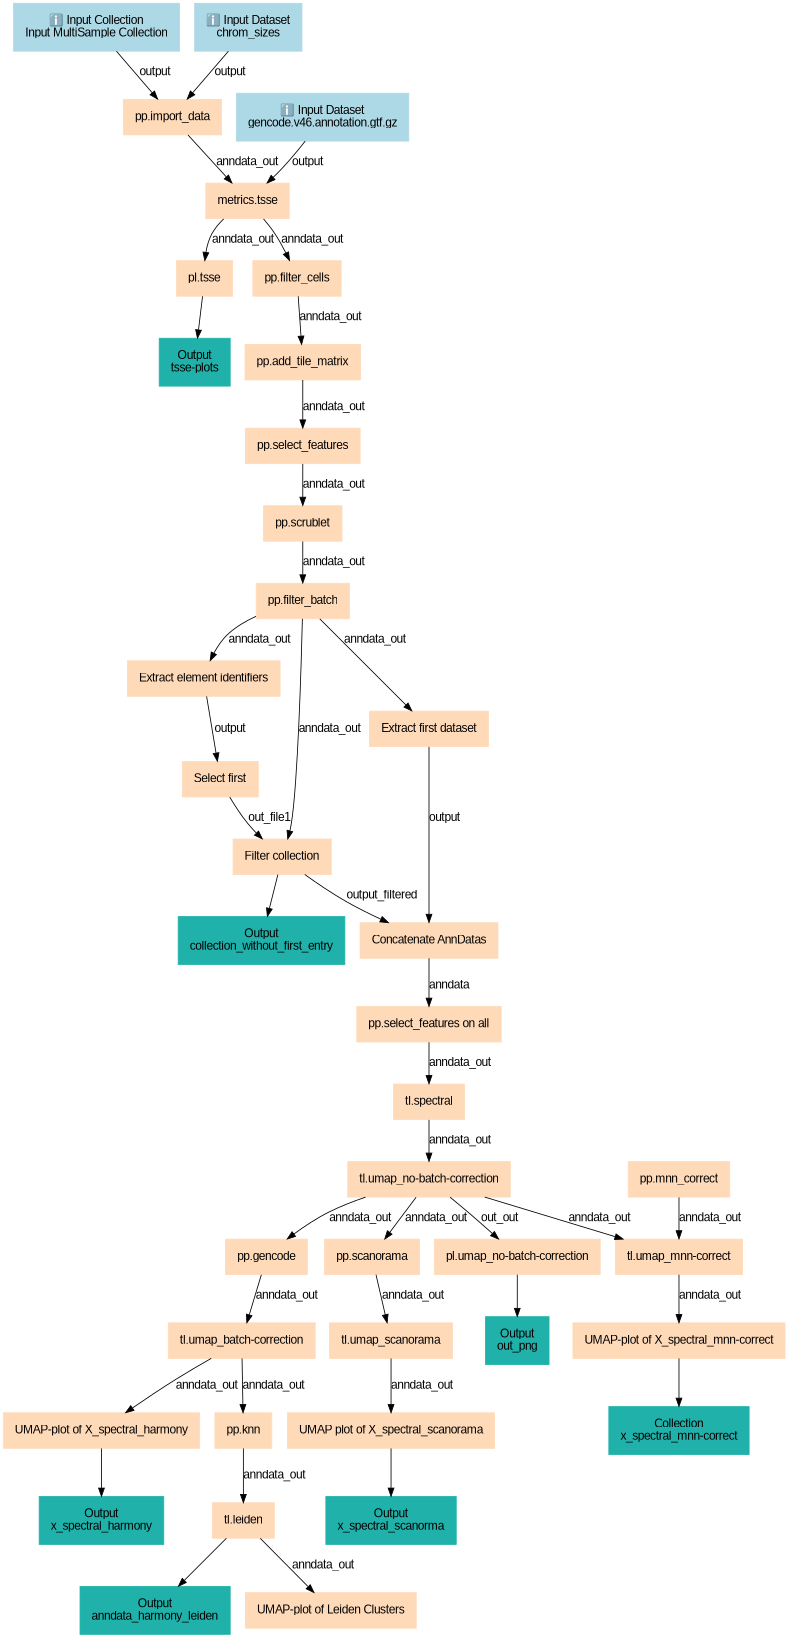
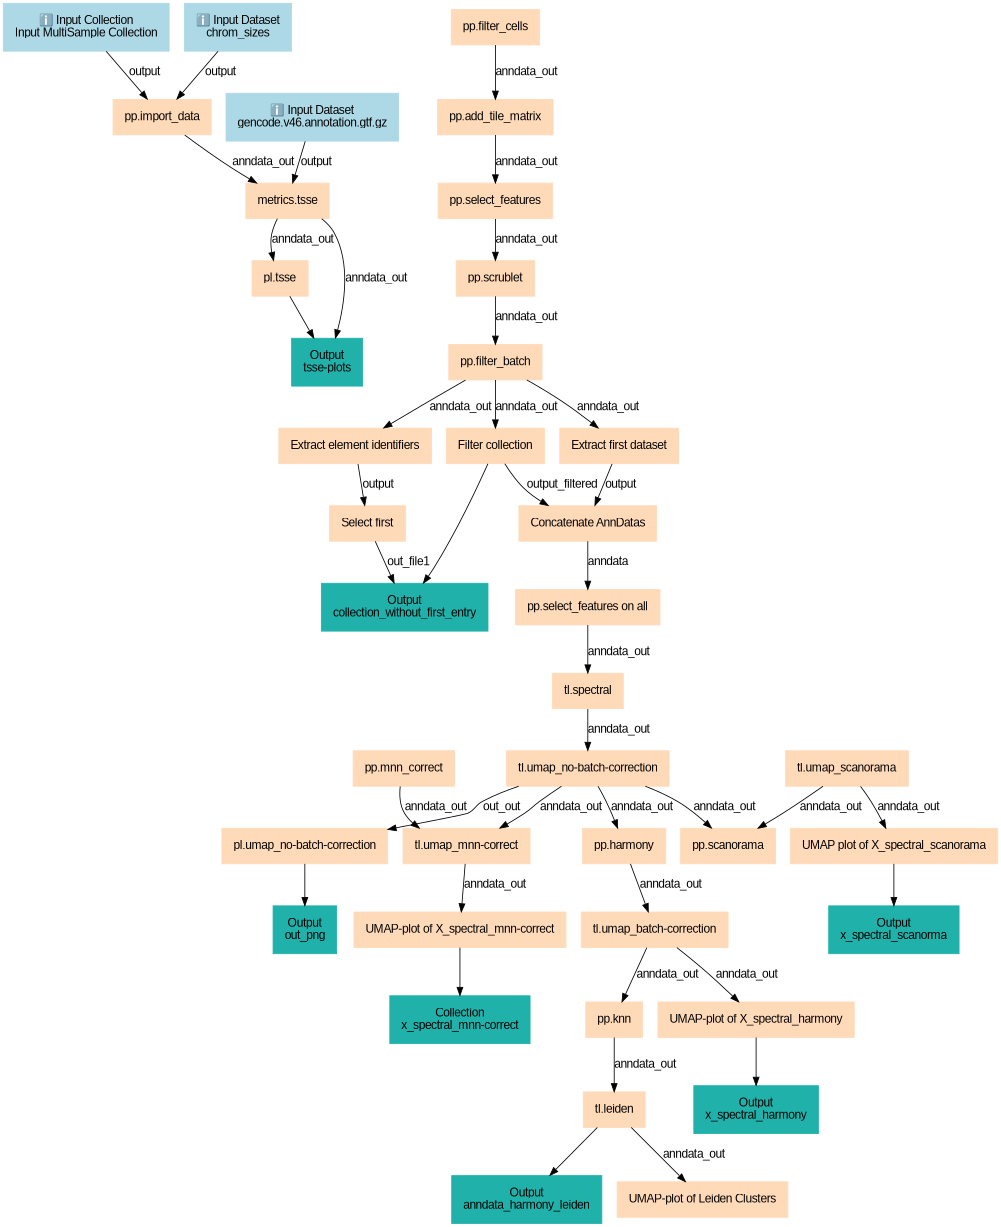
(276, 235) -> (344, 271)
(242, 816) -> (383, 558)
(266, 1257) -> (624, 846)
(381, 1295) -> (794, 806)
